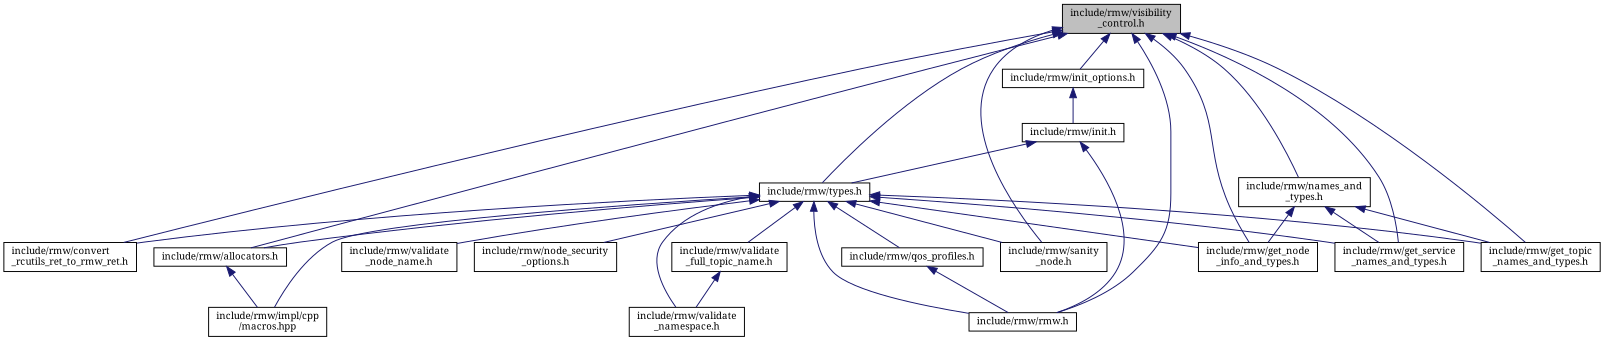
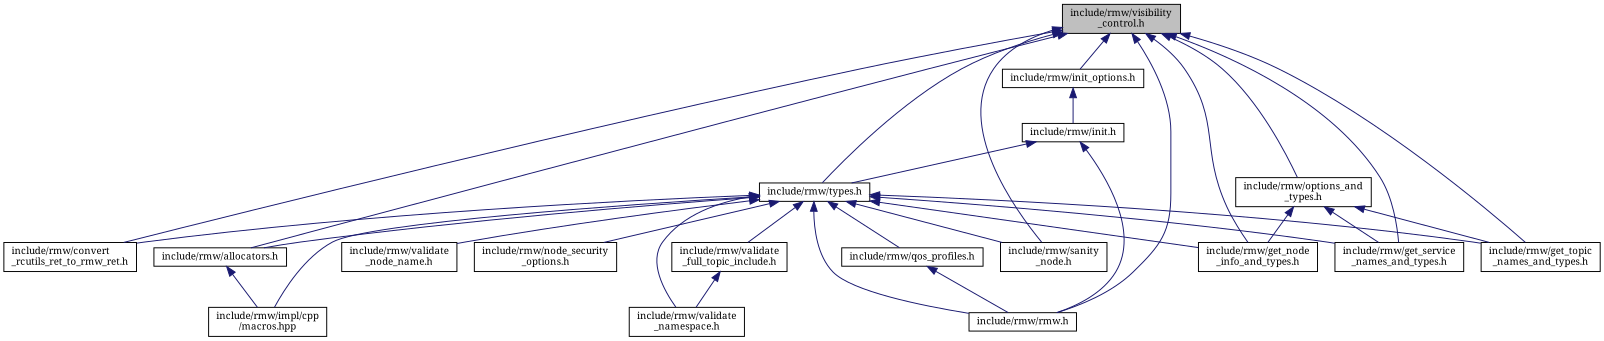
(1304, 192) -> (1303, 192)
(729, 257) -> (729, 257)
